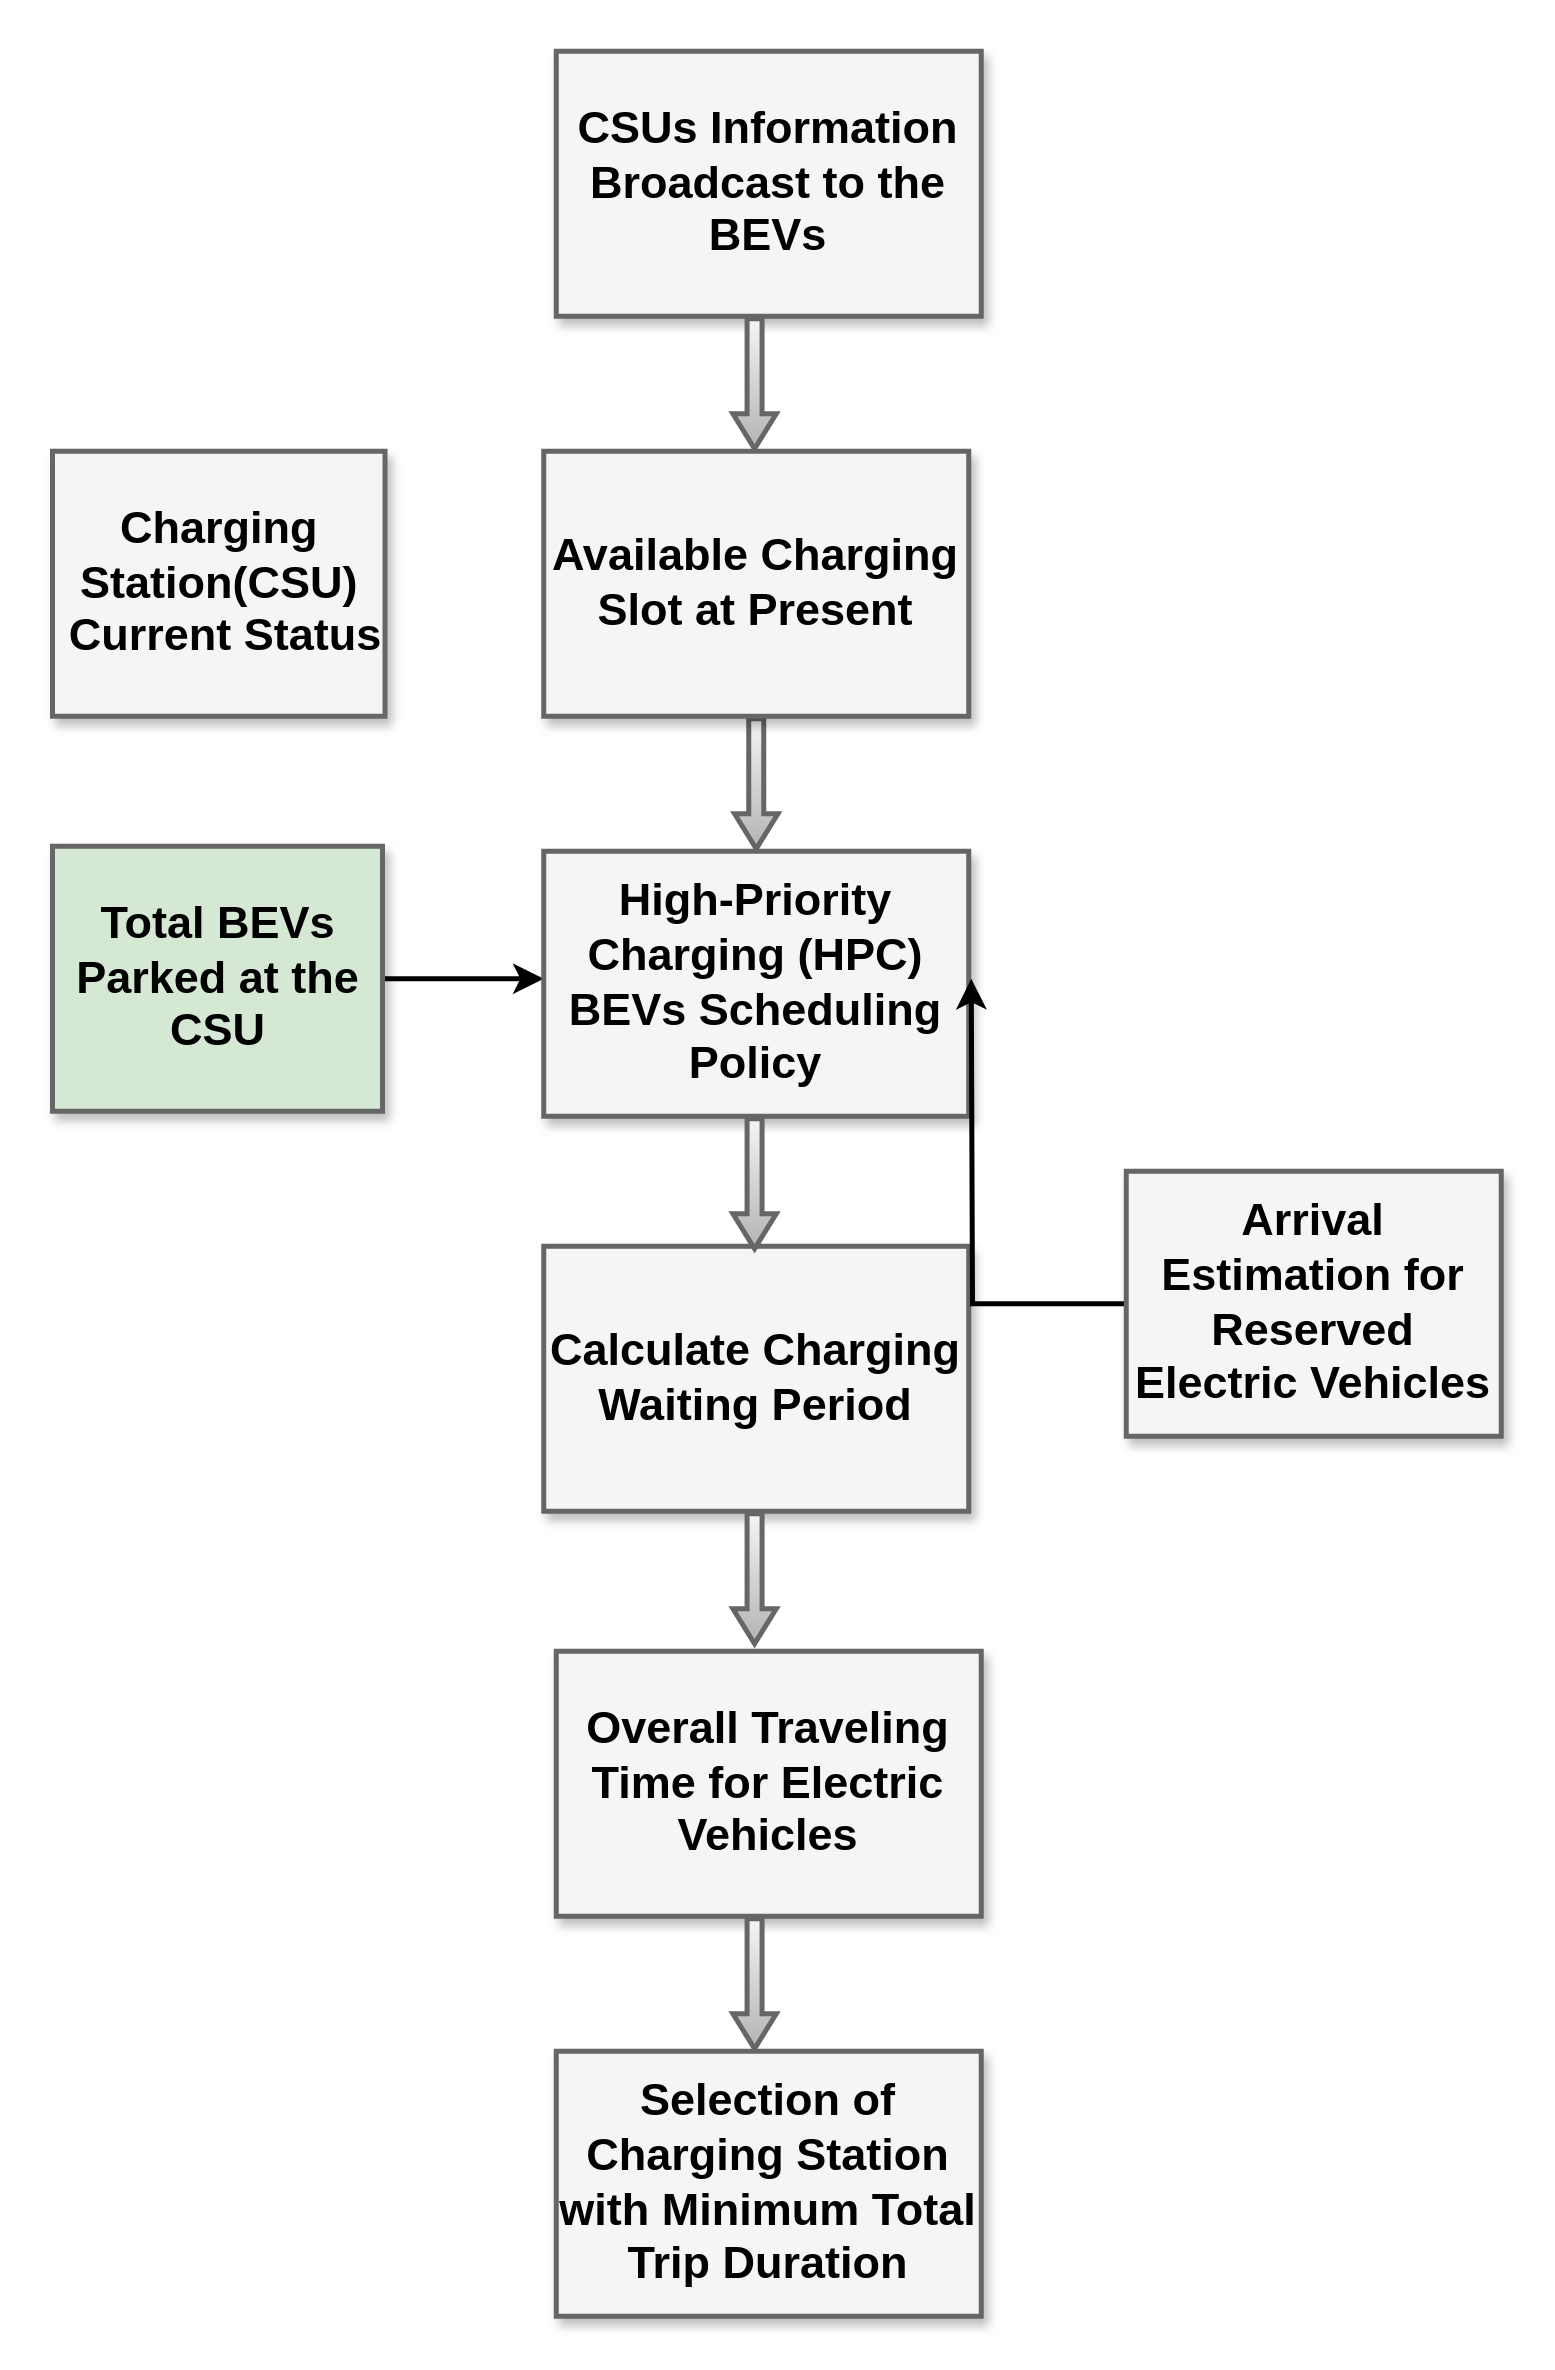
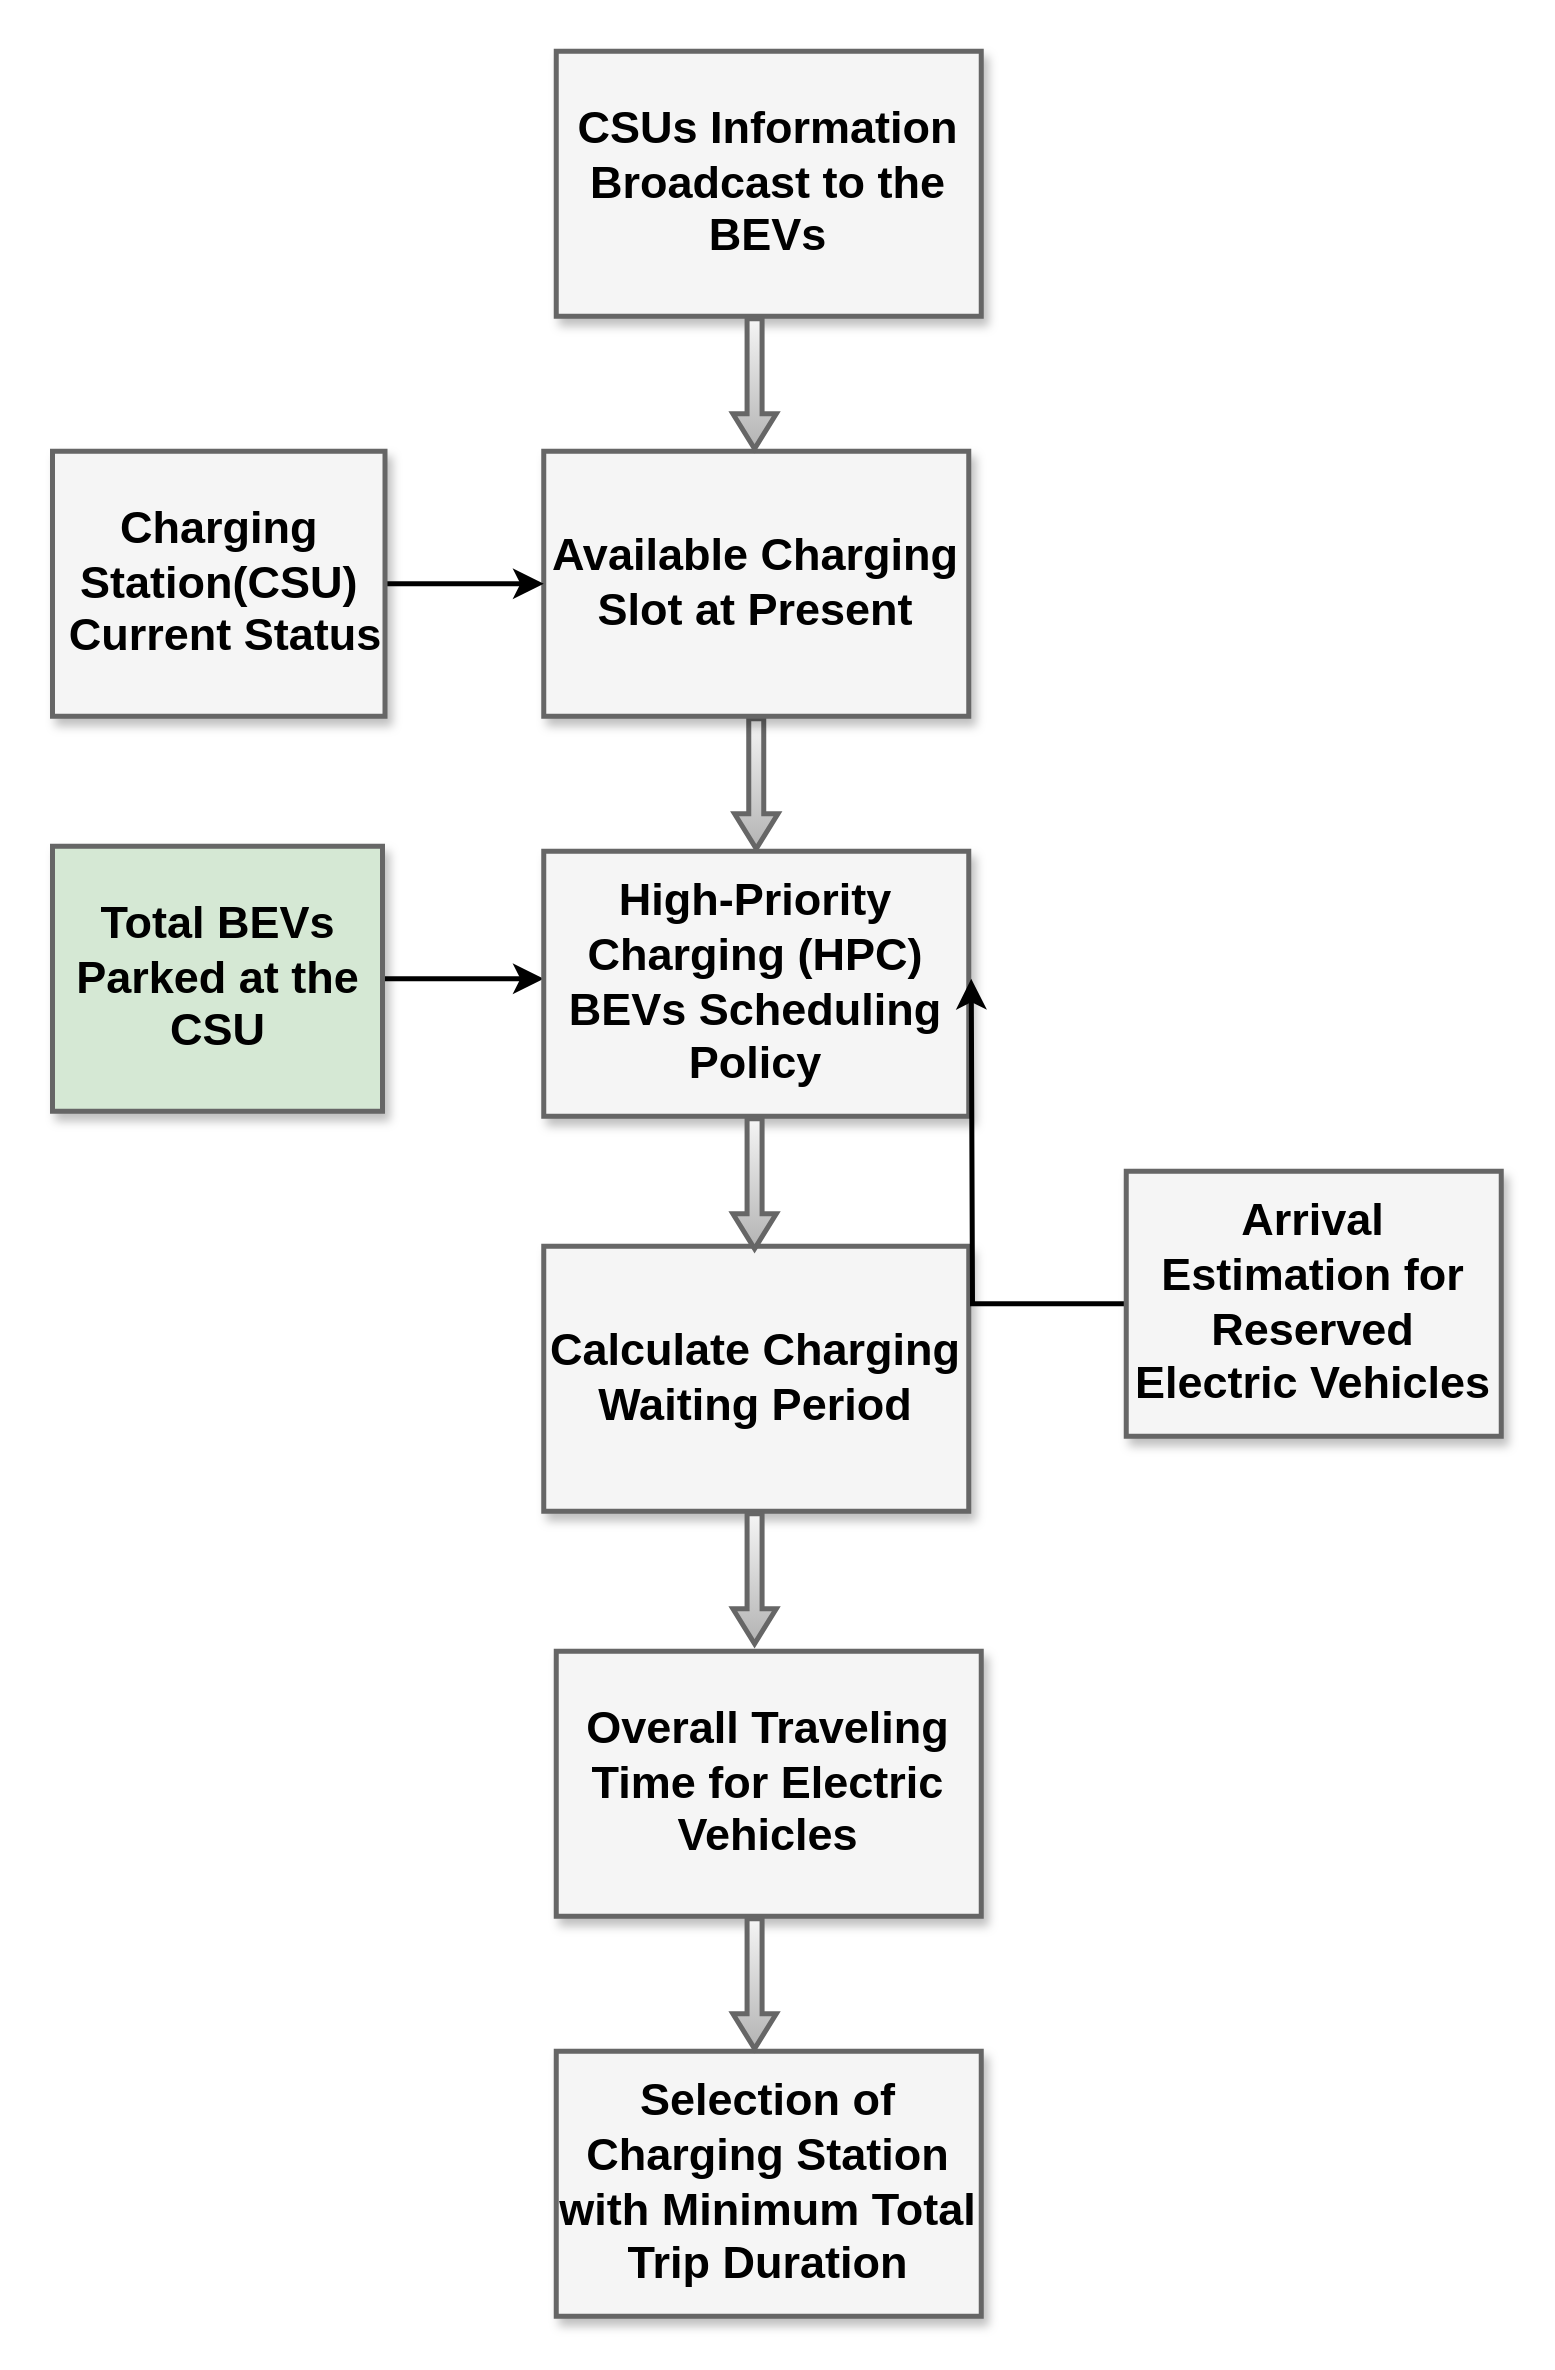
none -> (454, 584)
